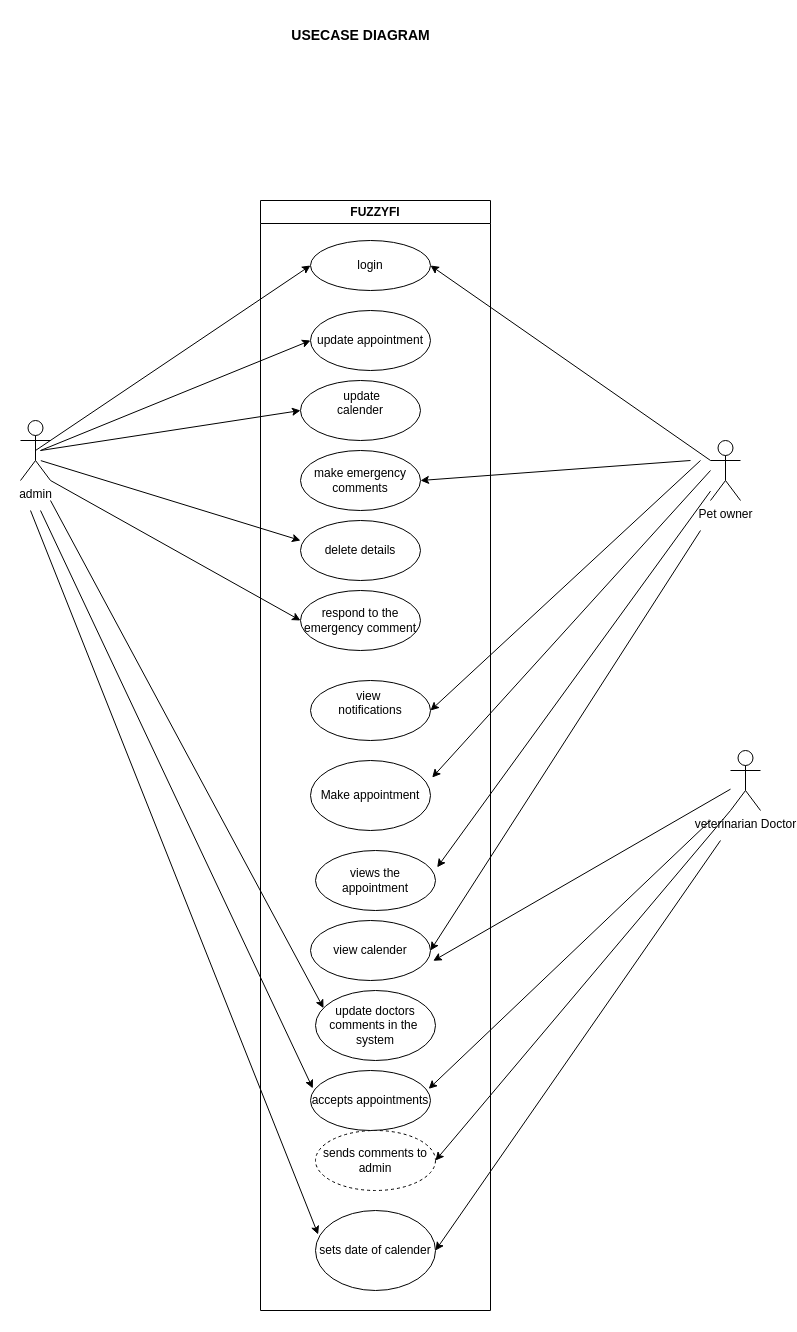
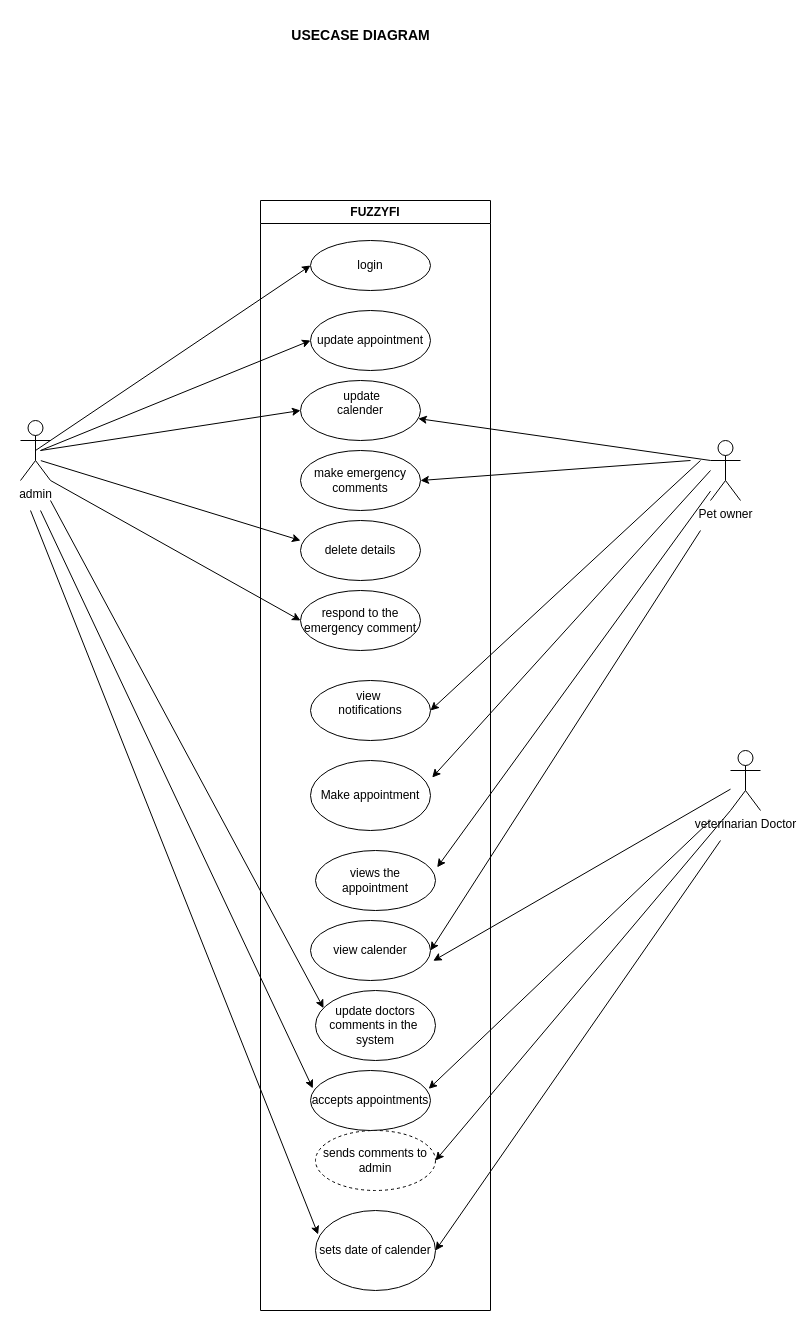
(572, 364) -> (567, 440)
